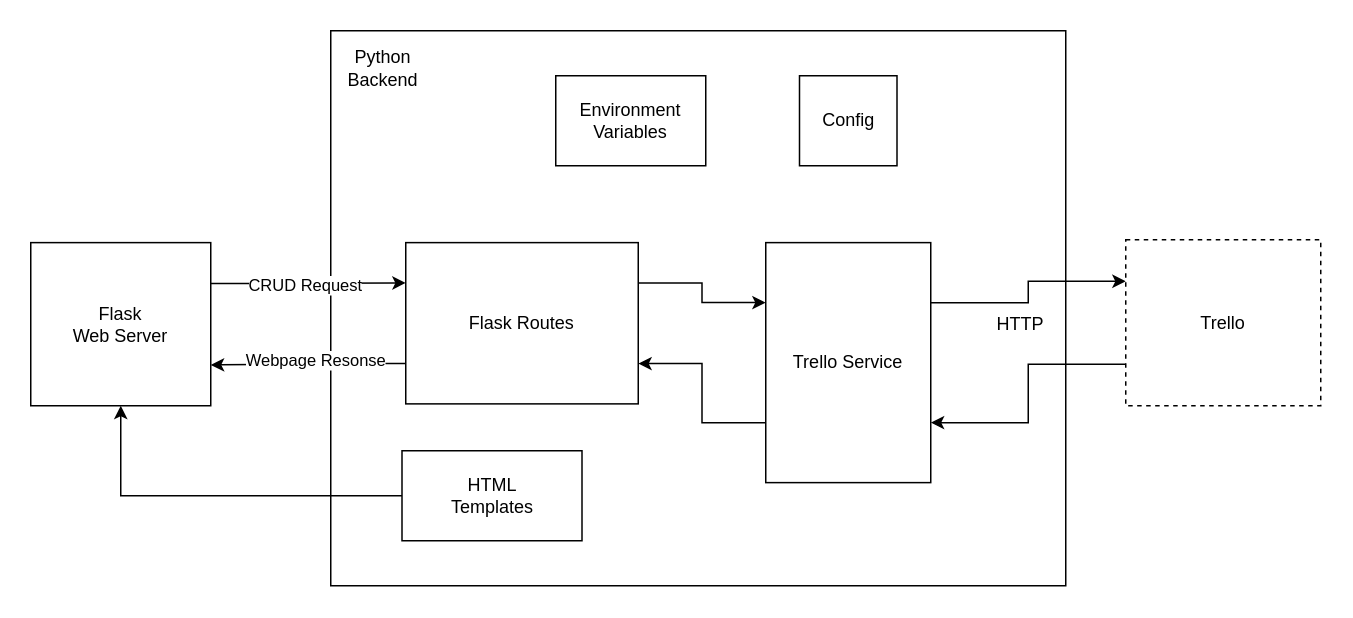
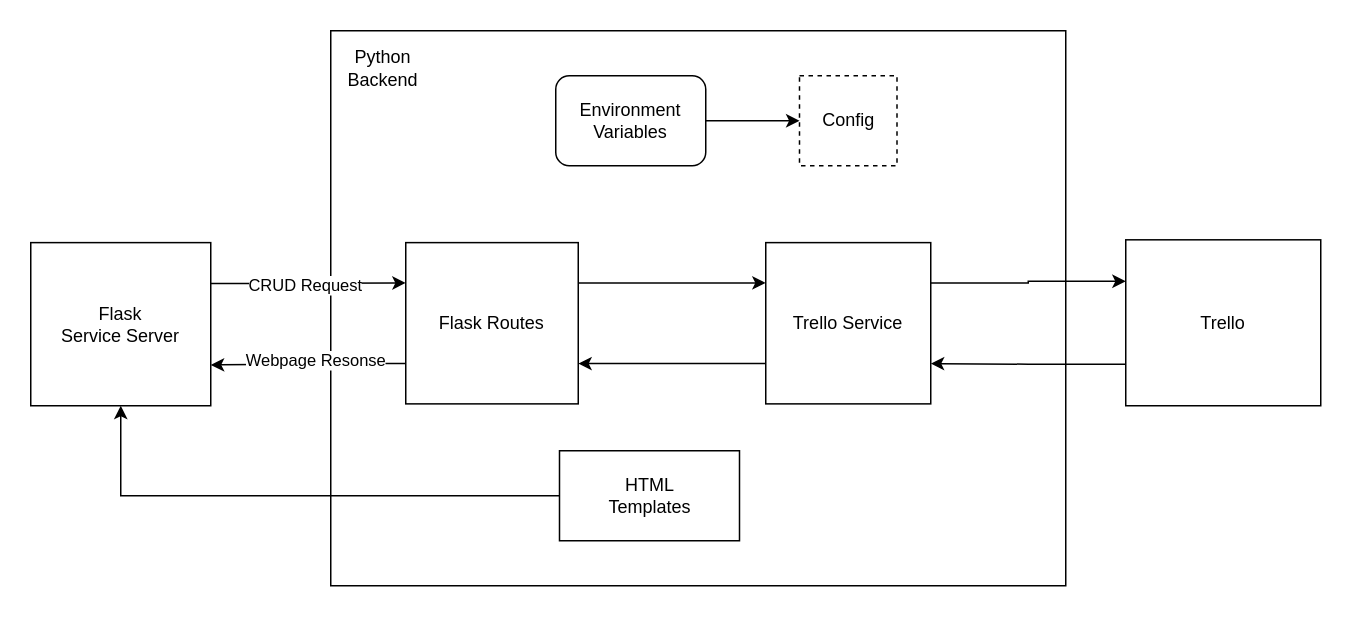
(631, 121) -> (631, 121)
none -> (748, 121)
(848, 121) -> (848, 121)
(522, 323) -> (492, 323)
(1223, 323) -> (1223, 323)
(121, 325) -> (121, 325)
(1021, 325) -> none
(848, 363) -> (848, 323)
(492, 496) -> (650, 496)
